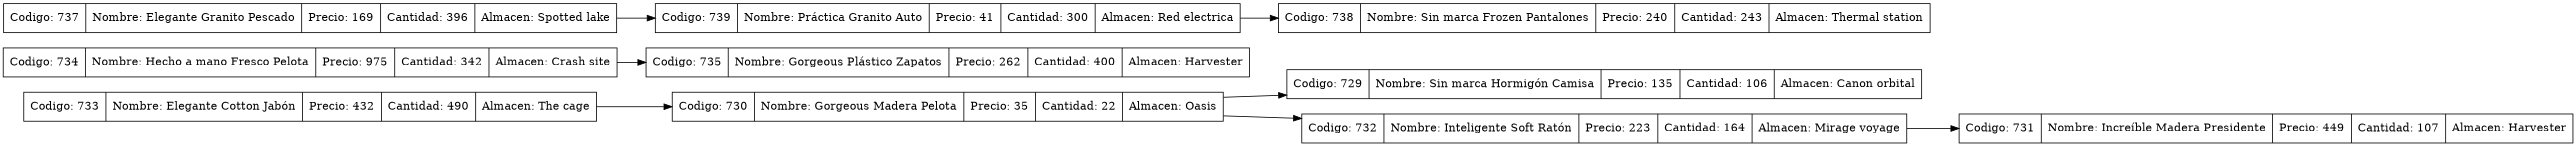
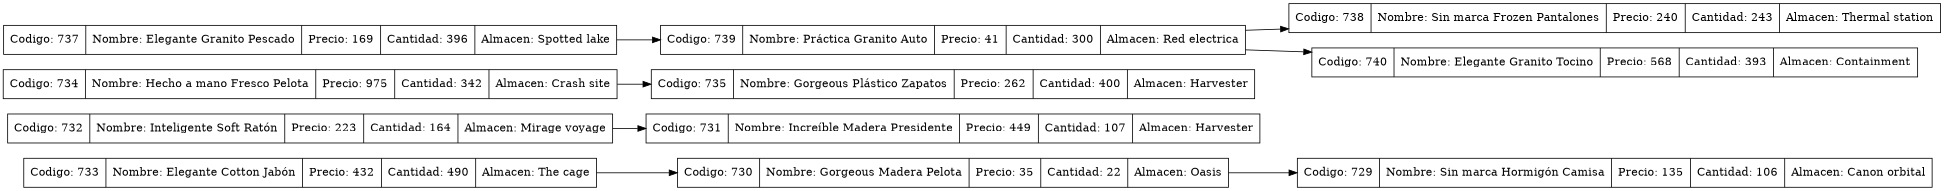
none -> (1615, 62)
(1258, 117) -> none
